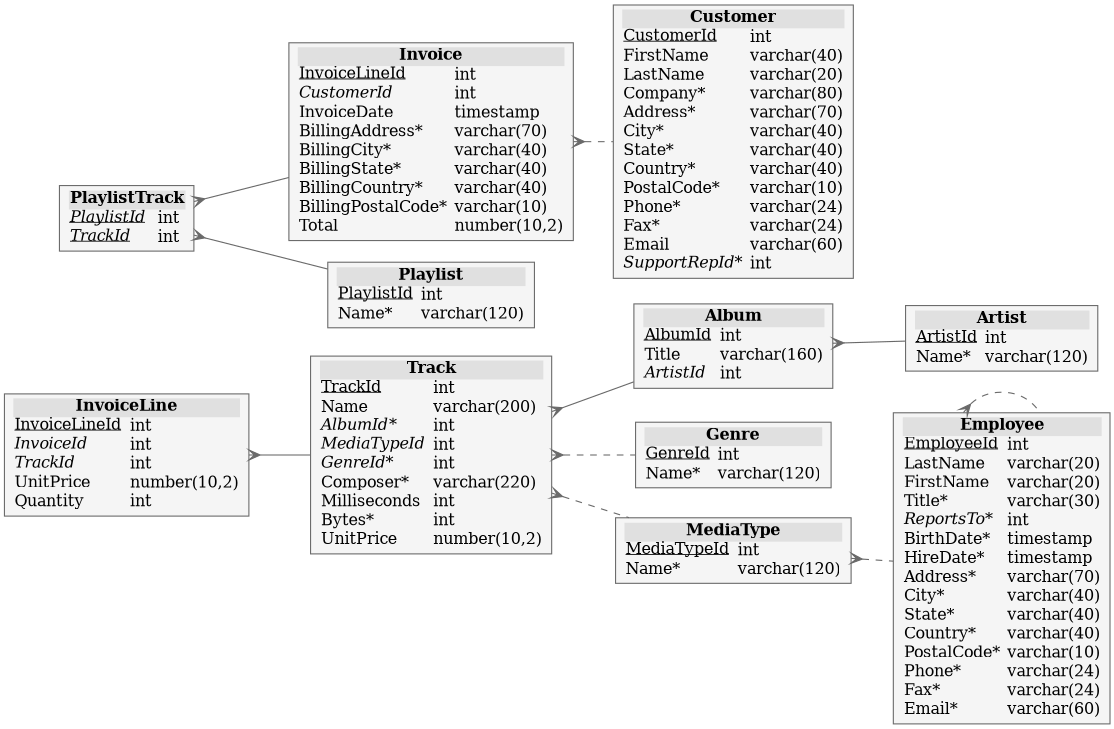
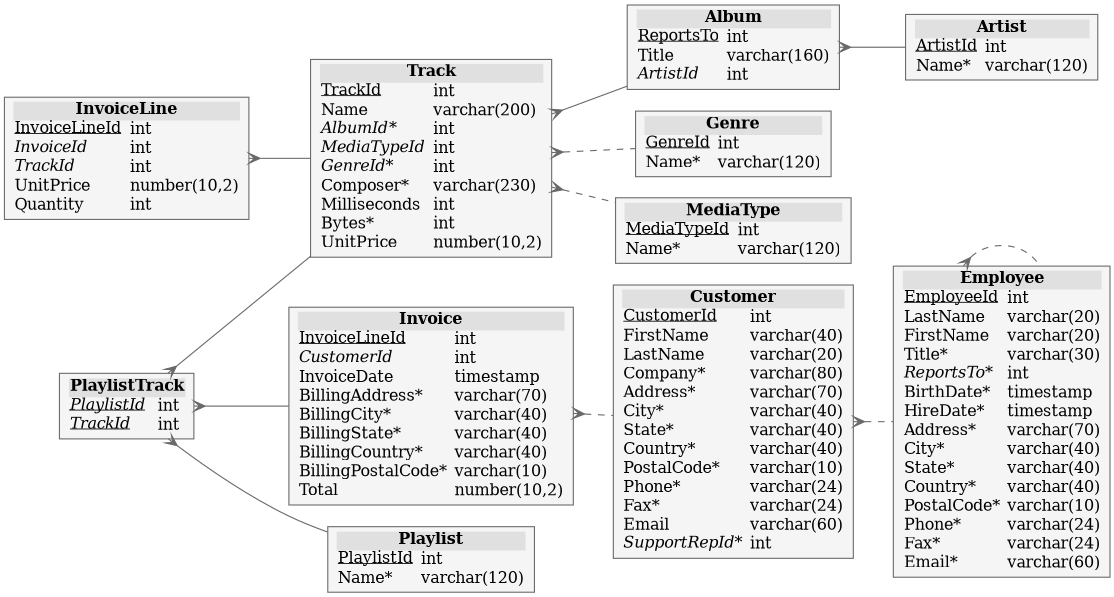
none -> (244, 311)
(678, 335) -> (678, 36)
(485, 483) -> (485, 186)
(878, 560) -> (879, 422)
